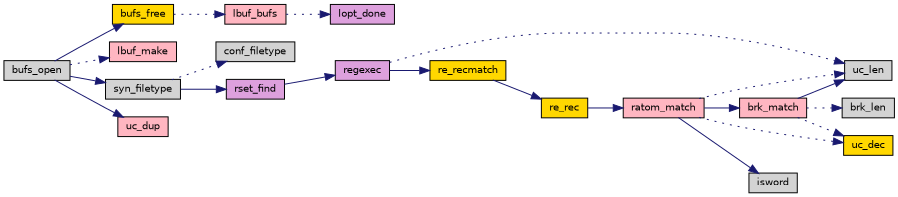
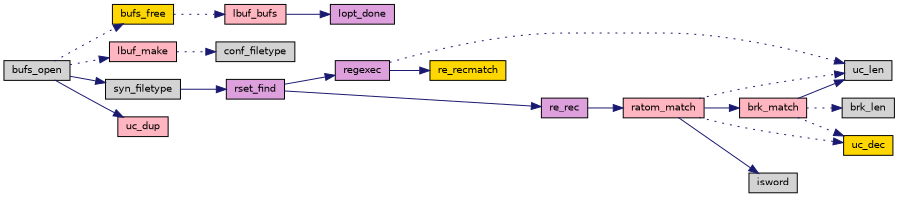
(303, 14) -> (303, 14)
(84, 45) -> (84, 45)
(194, 72) -> (191, 52)
(512, 88) -> (408, 98)
(565, 108) -> (565, 108)
